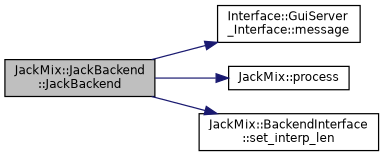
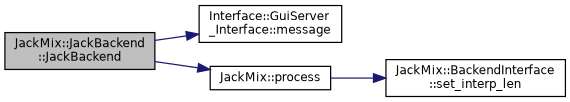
(178, 104) -> (352, 78)
